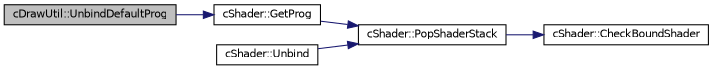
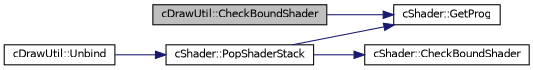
(90, 15) -> (240, 15)
(334, 23) -> (338, 36)
(267, 55) -> (60, 55)
